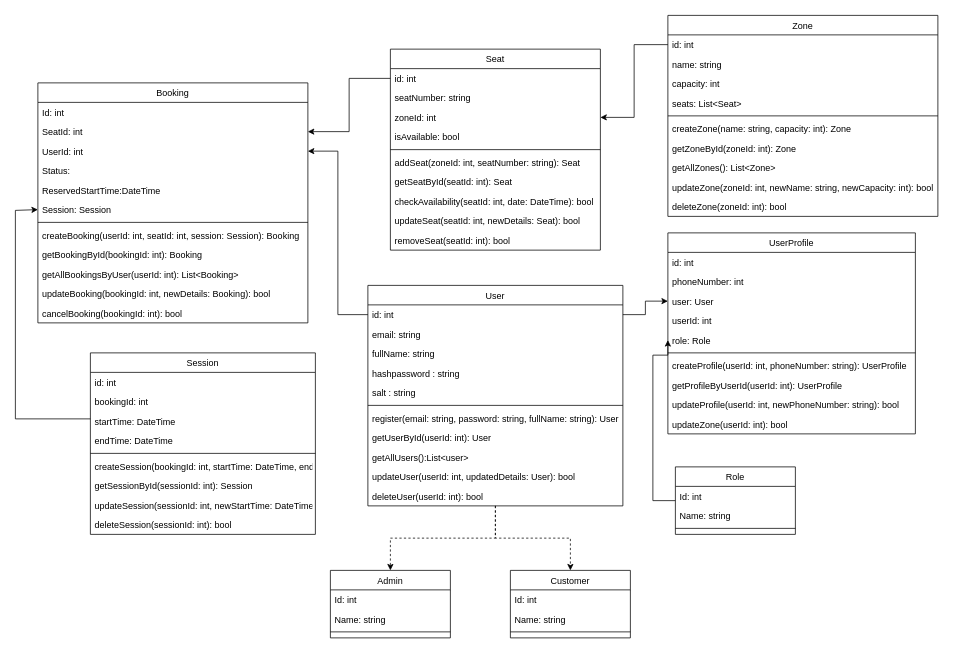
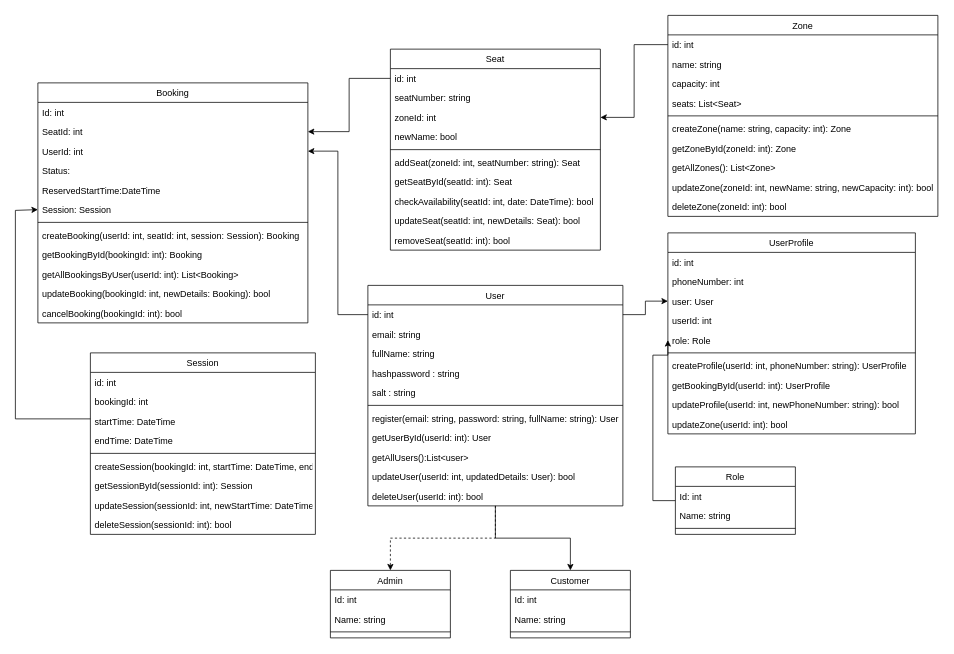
(429, 137) -> (424, 137)
(772, 386) -> (763, 386)
(547, 538) -> (547, 538)
